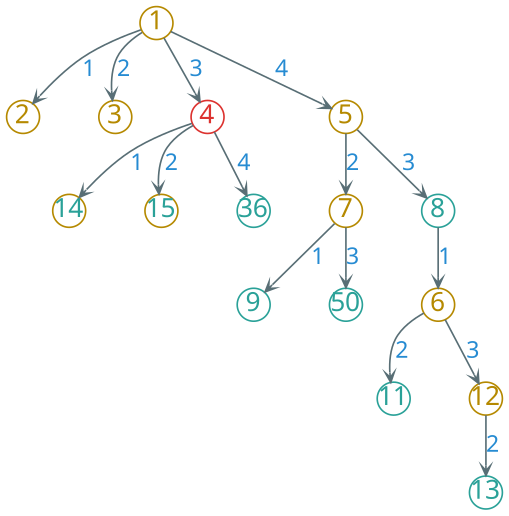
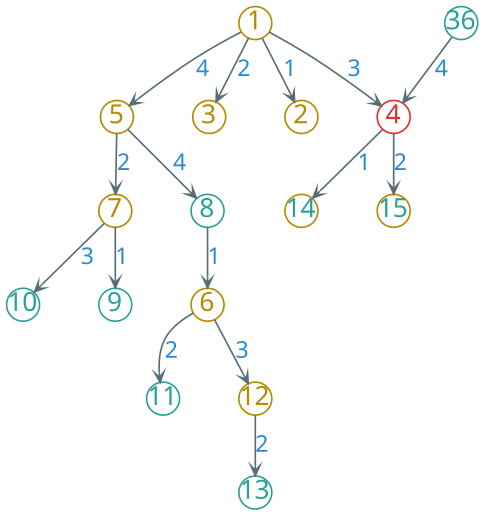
(228, 159) -> (430, 66)
(409, 164) -> (180, 164)
(346, 305) -> (23, 305)
